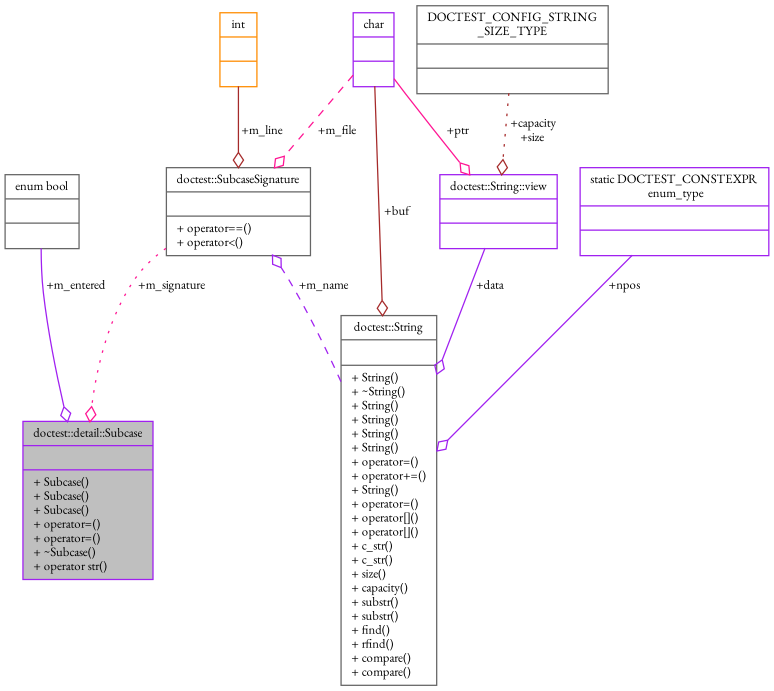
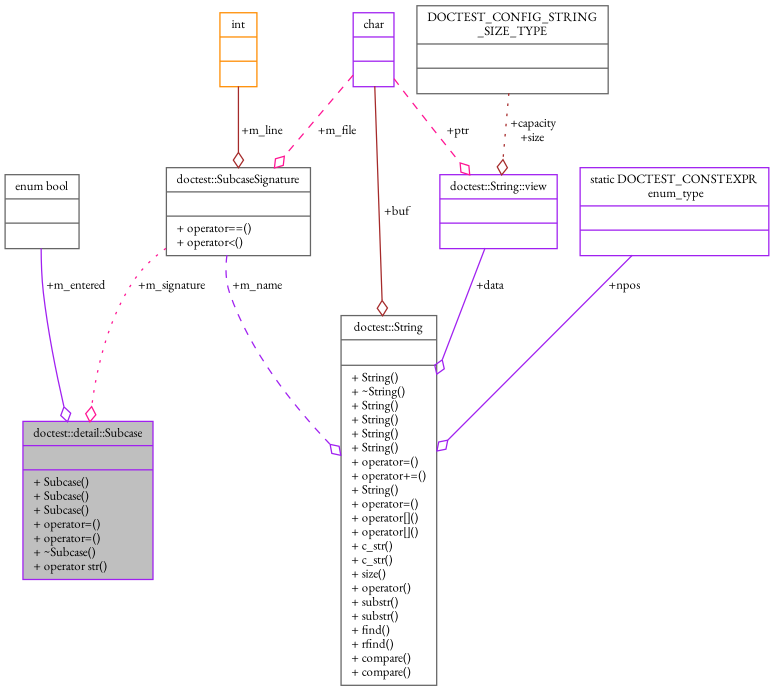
(427, 121) -> (427, 121)
(313, 324) -> (261, 358)
(380, 588) -> (381, 588)
